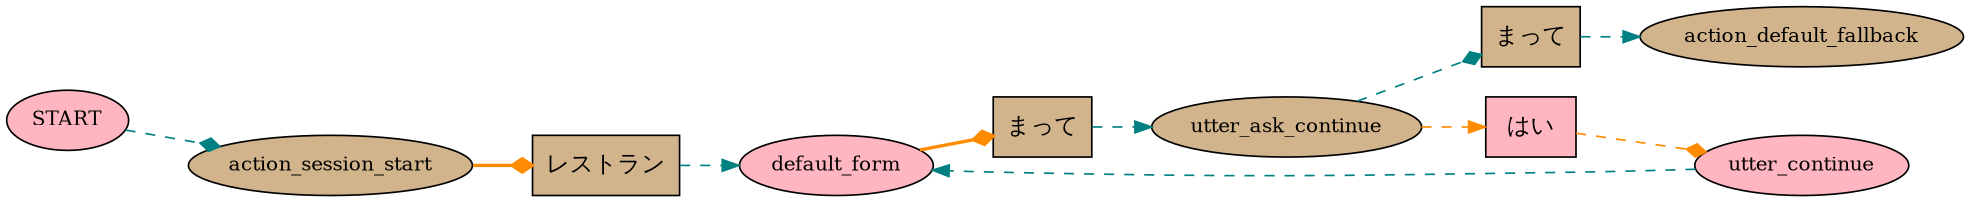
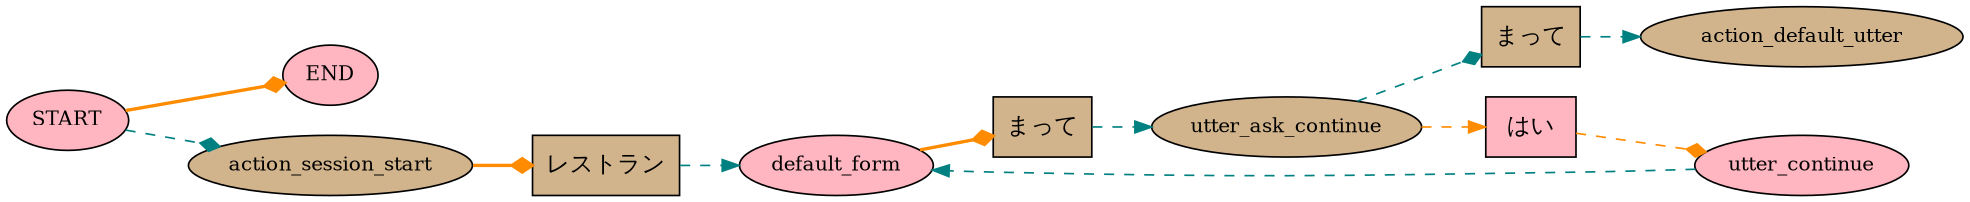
(1802, 37) -> (1802, 37)
none -> (330, 75)
